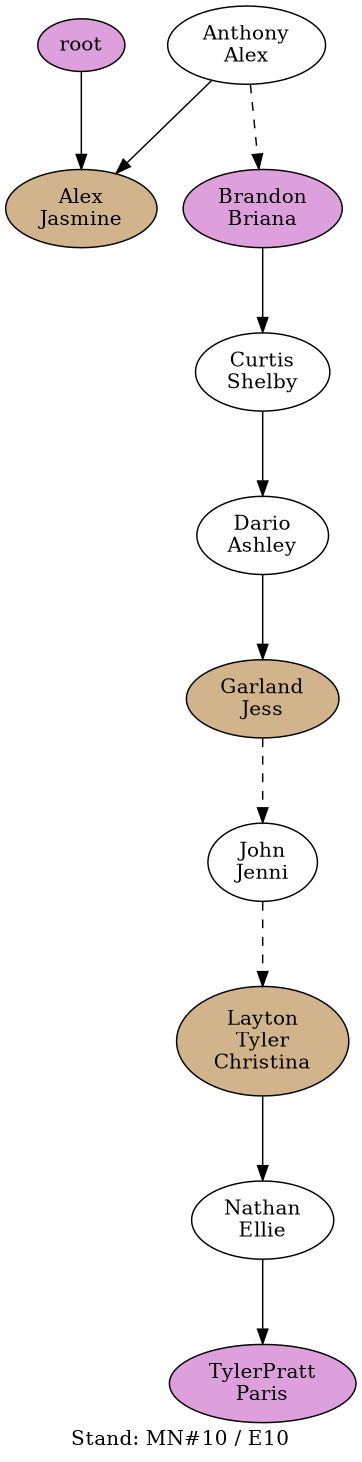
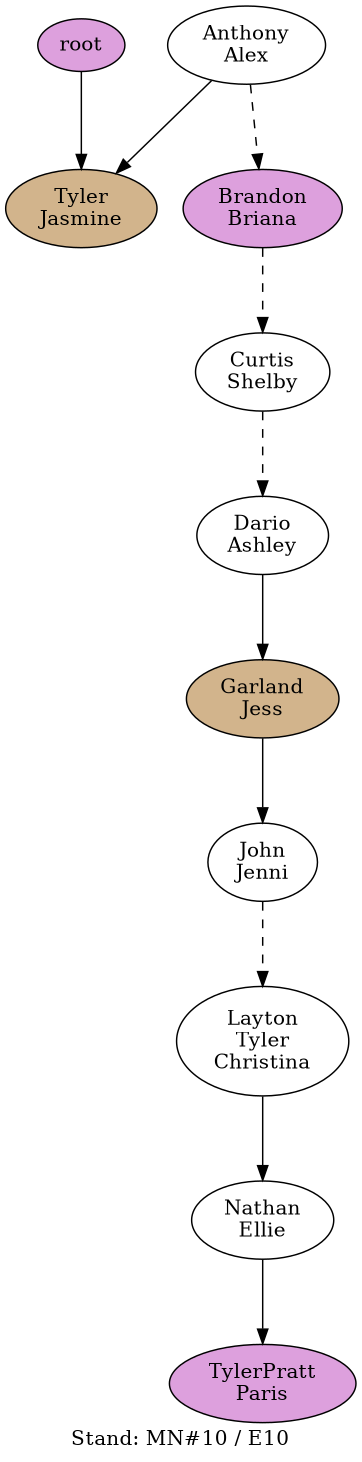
(81, 209) -> (81, 209)
(263, 283) -> (263, 283)
(263, 446) -> (263, 446)
(263, 773) -> (263, 773)
(263, 1041) -> (263, 1041)
